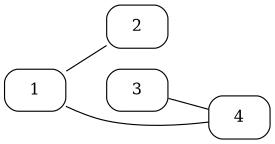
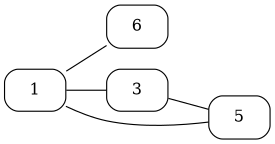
(137, 27) -> (137, 27)
none -> (86, 90)
(239, 117) -> (239, 117)
